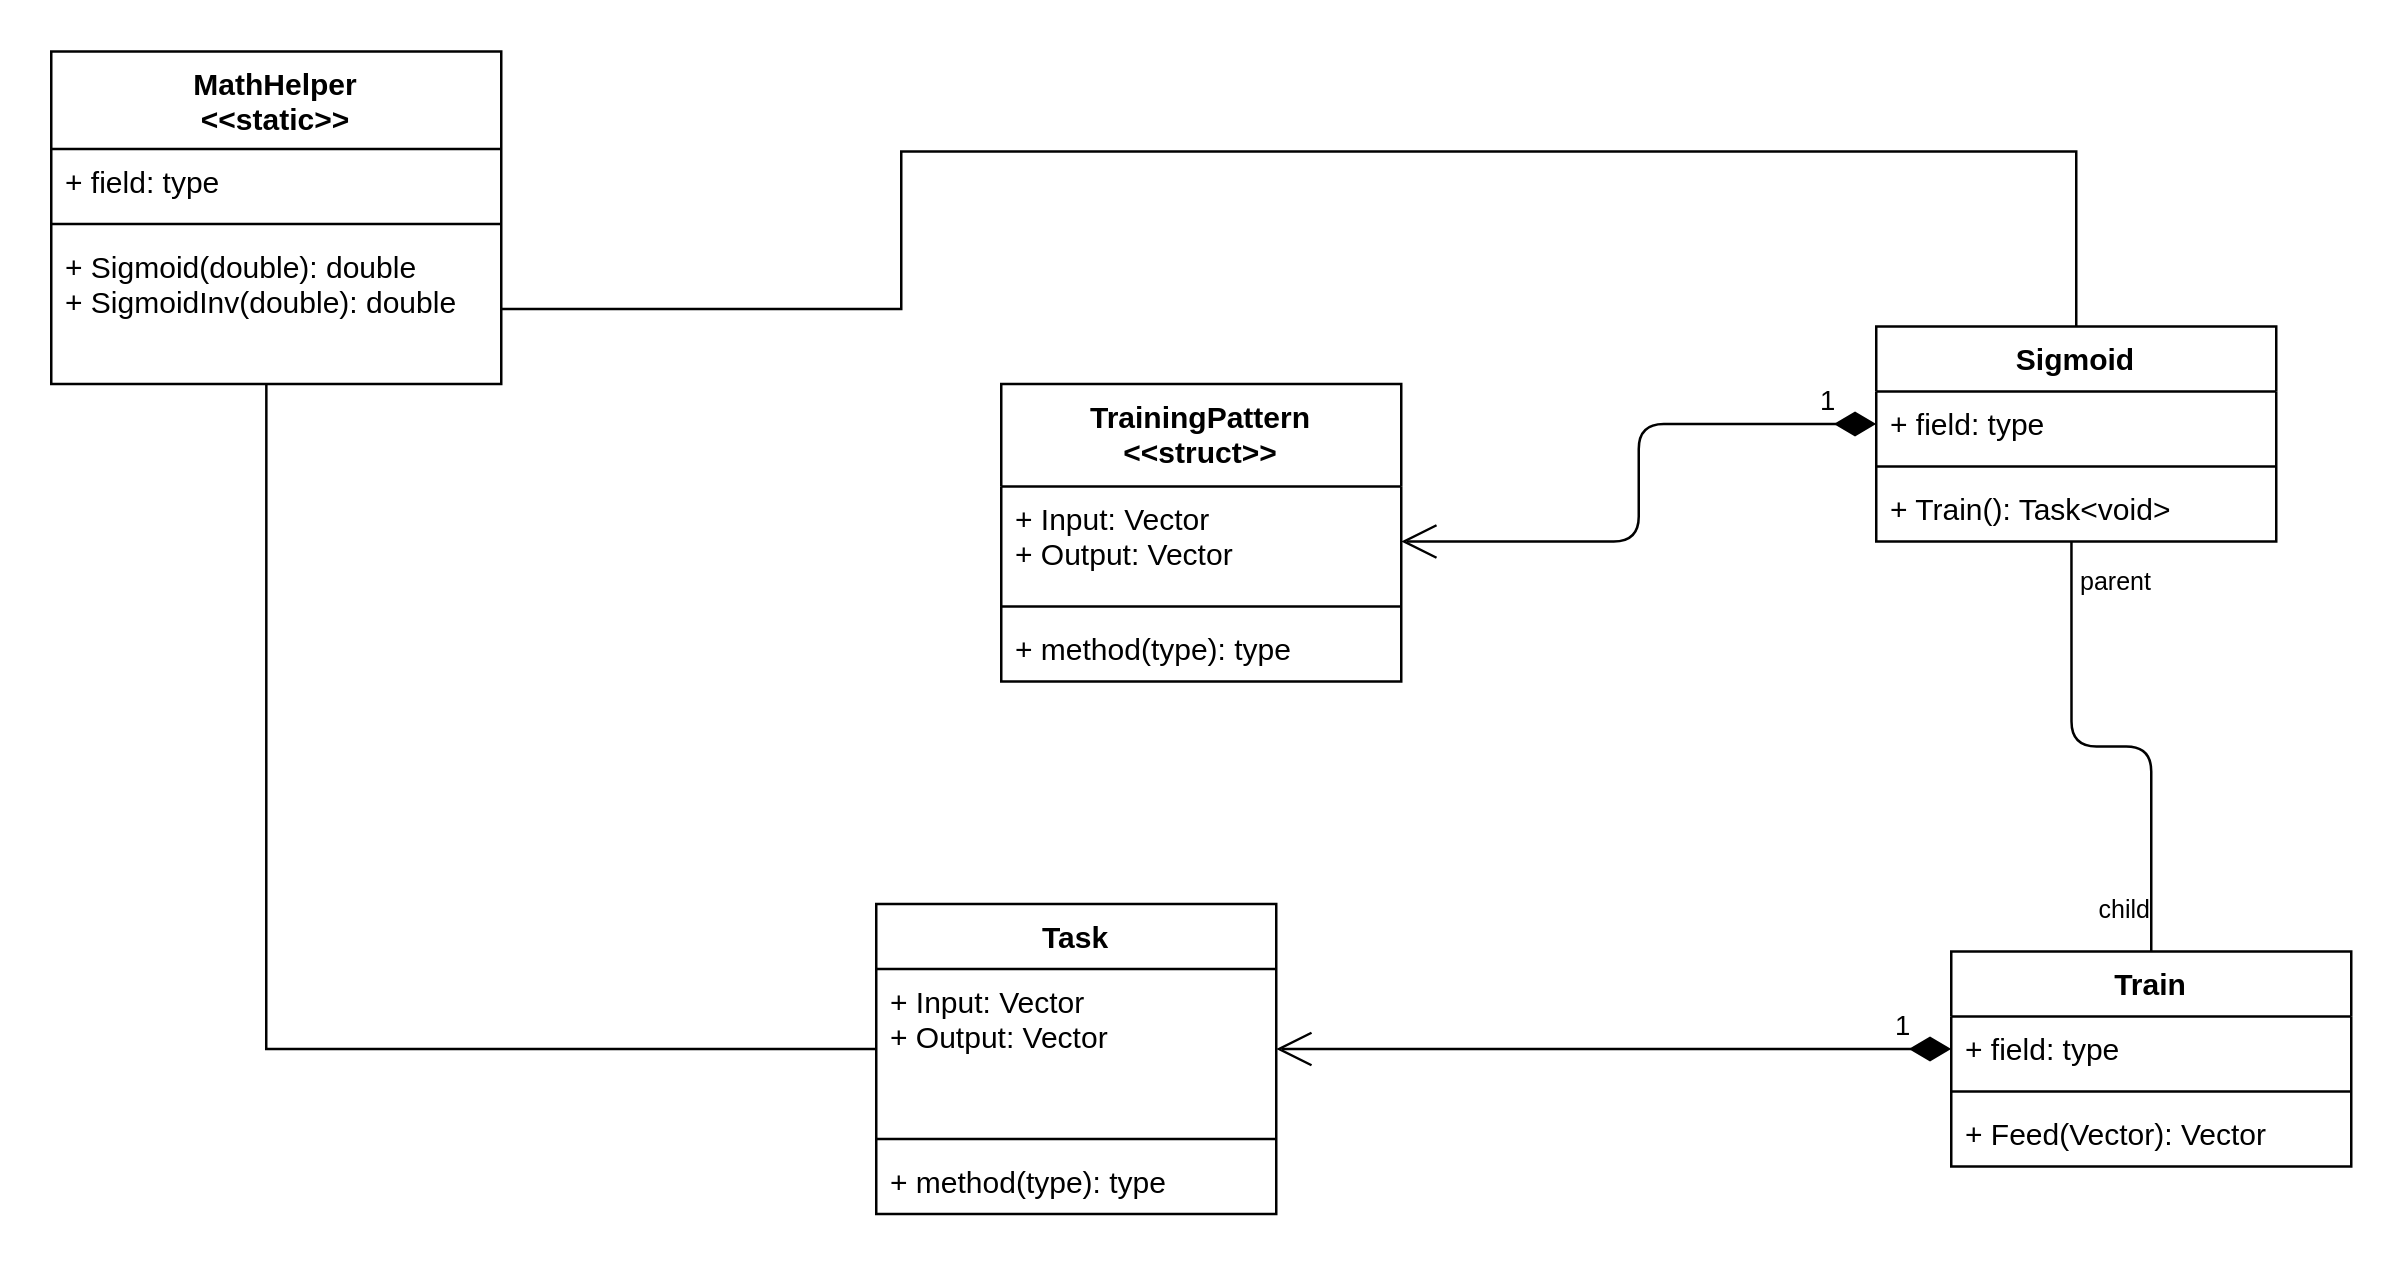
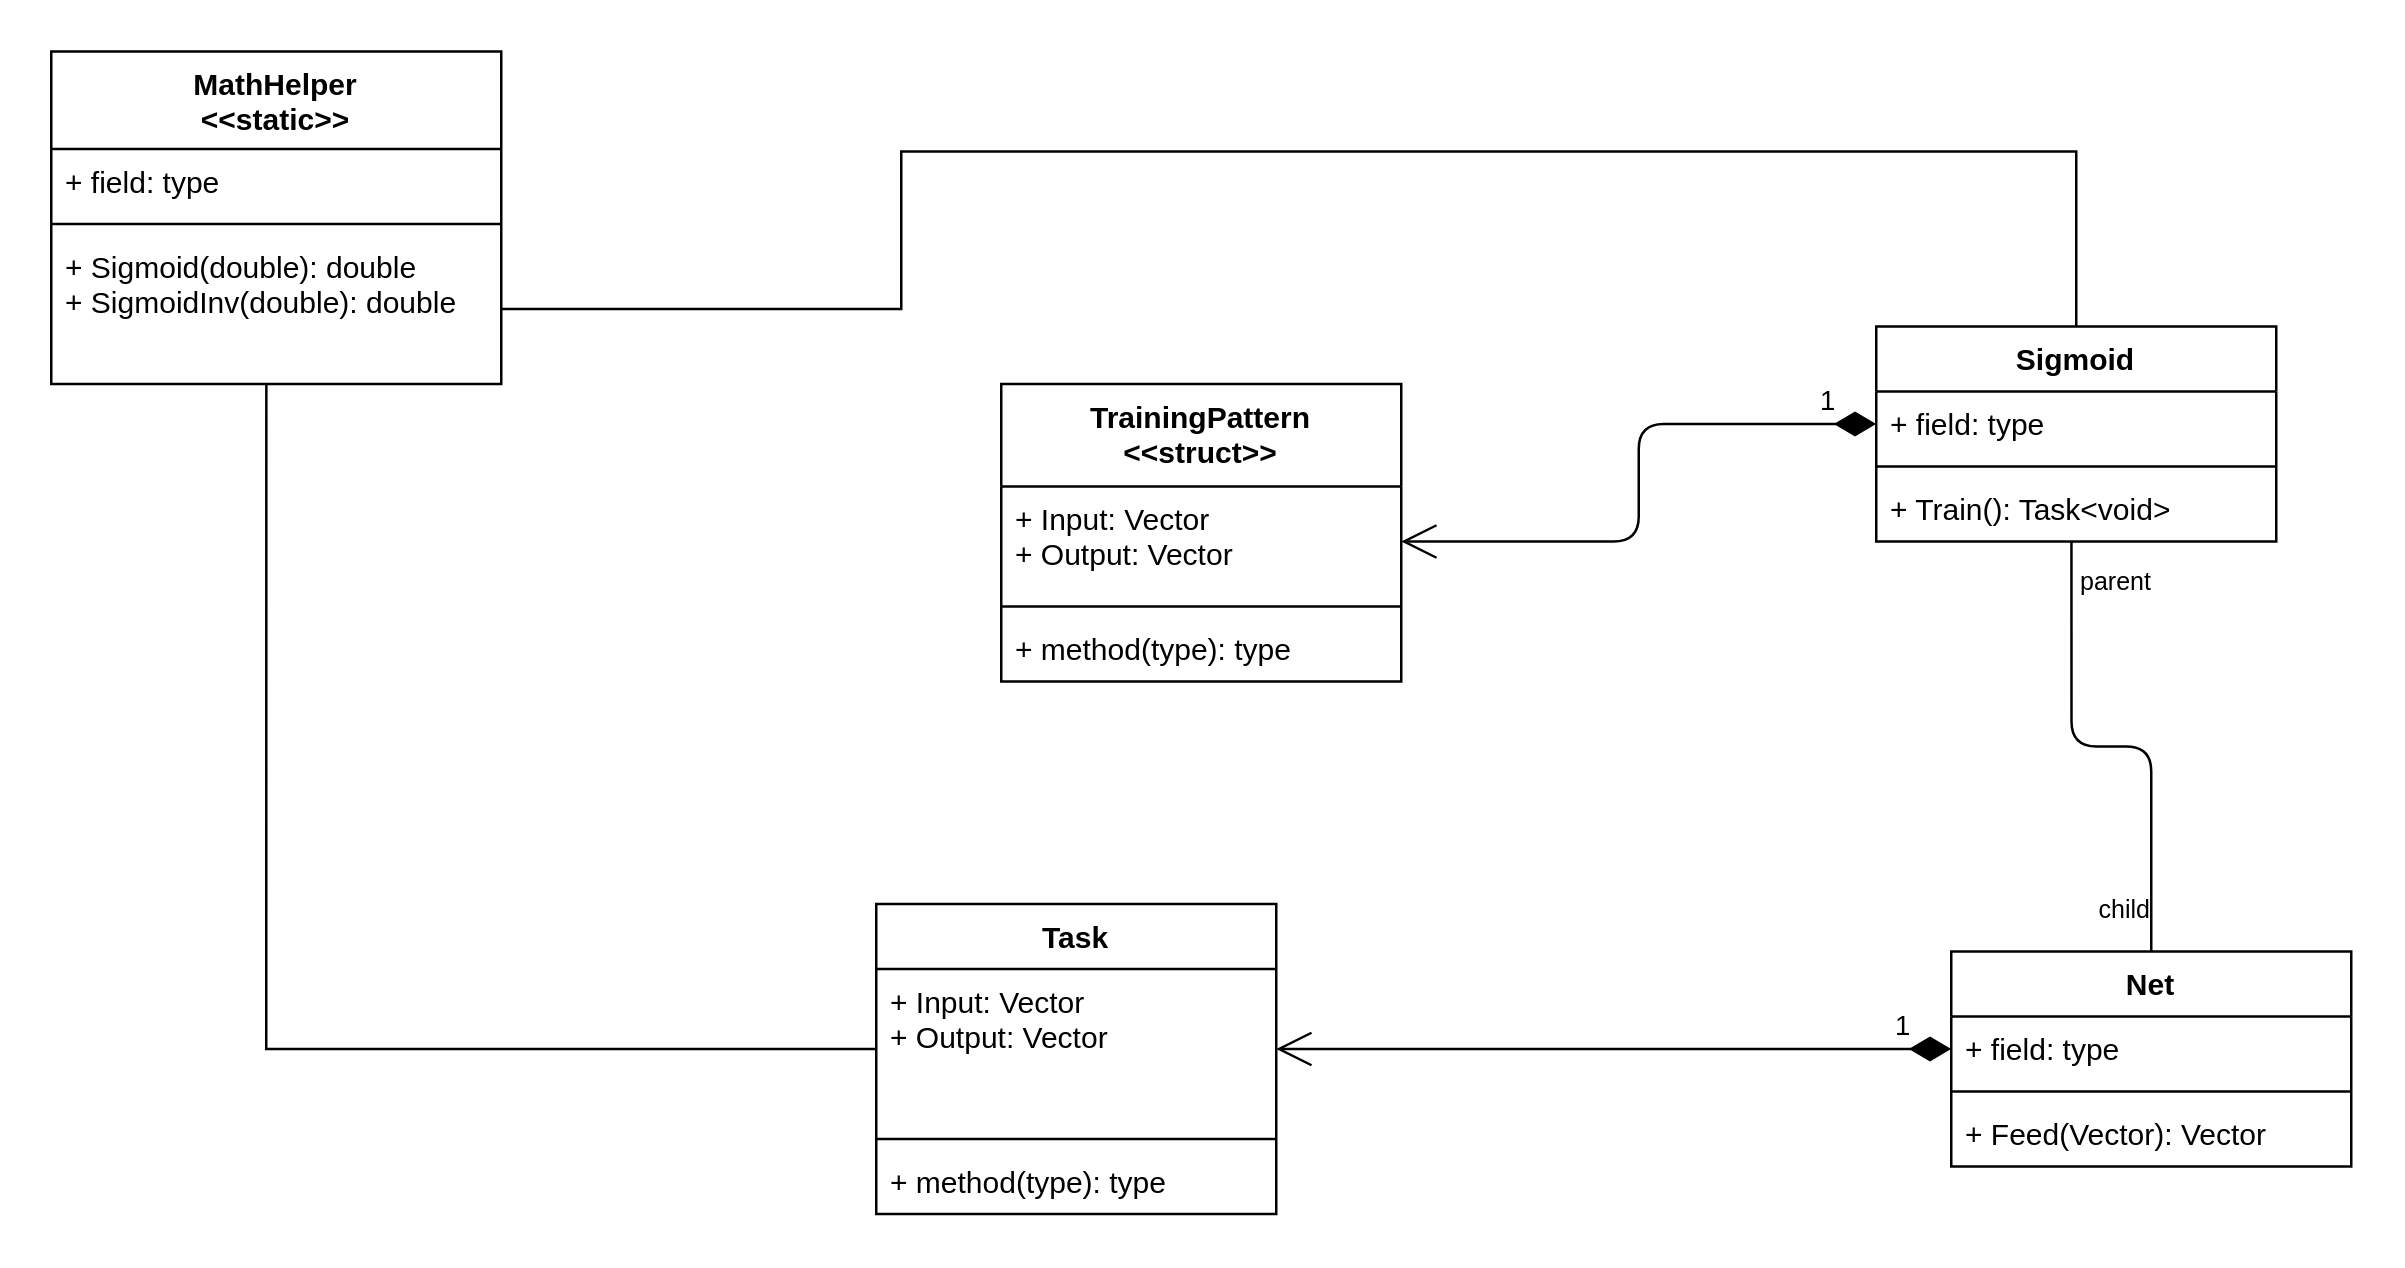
(2150, 985) -> (2150, 985)
